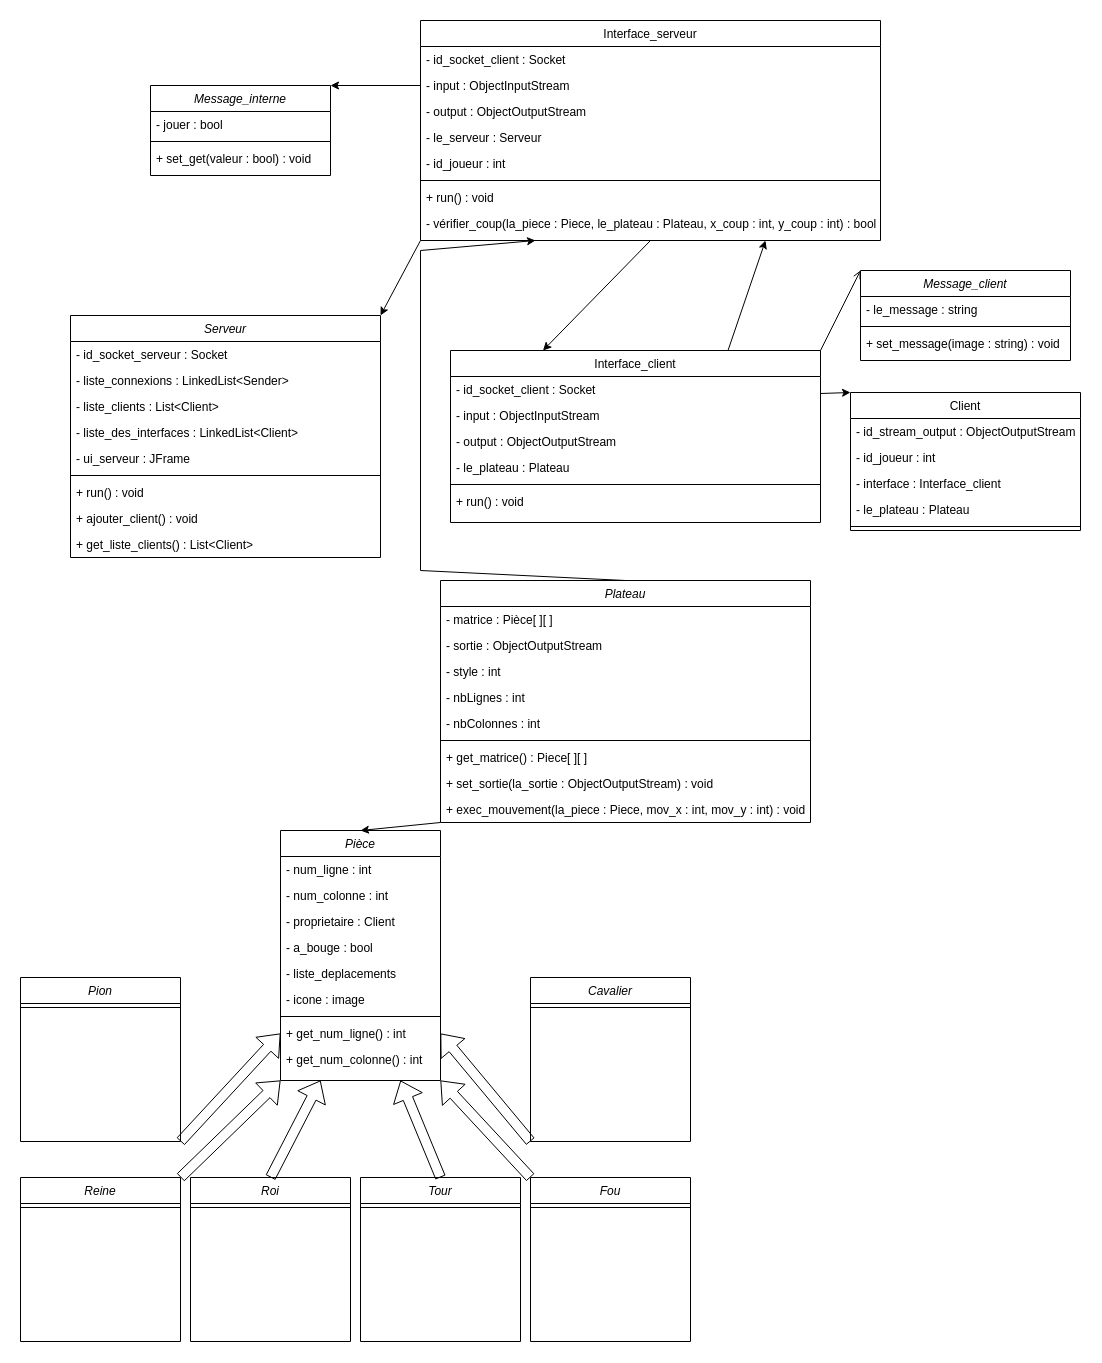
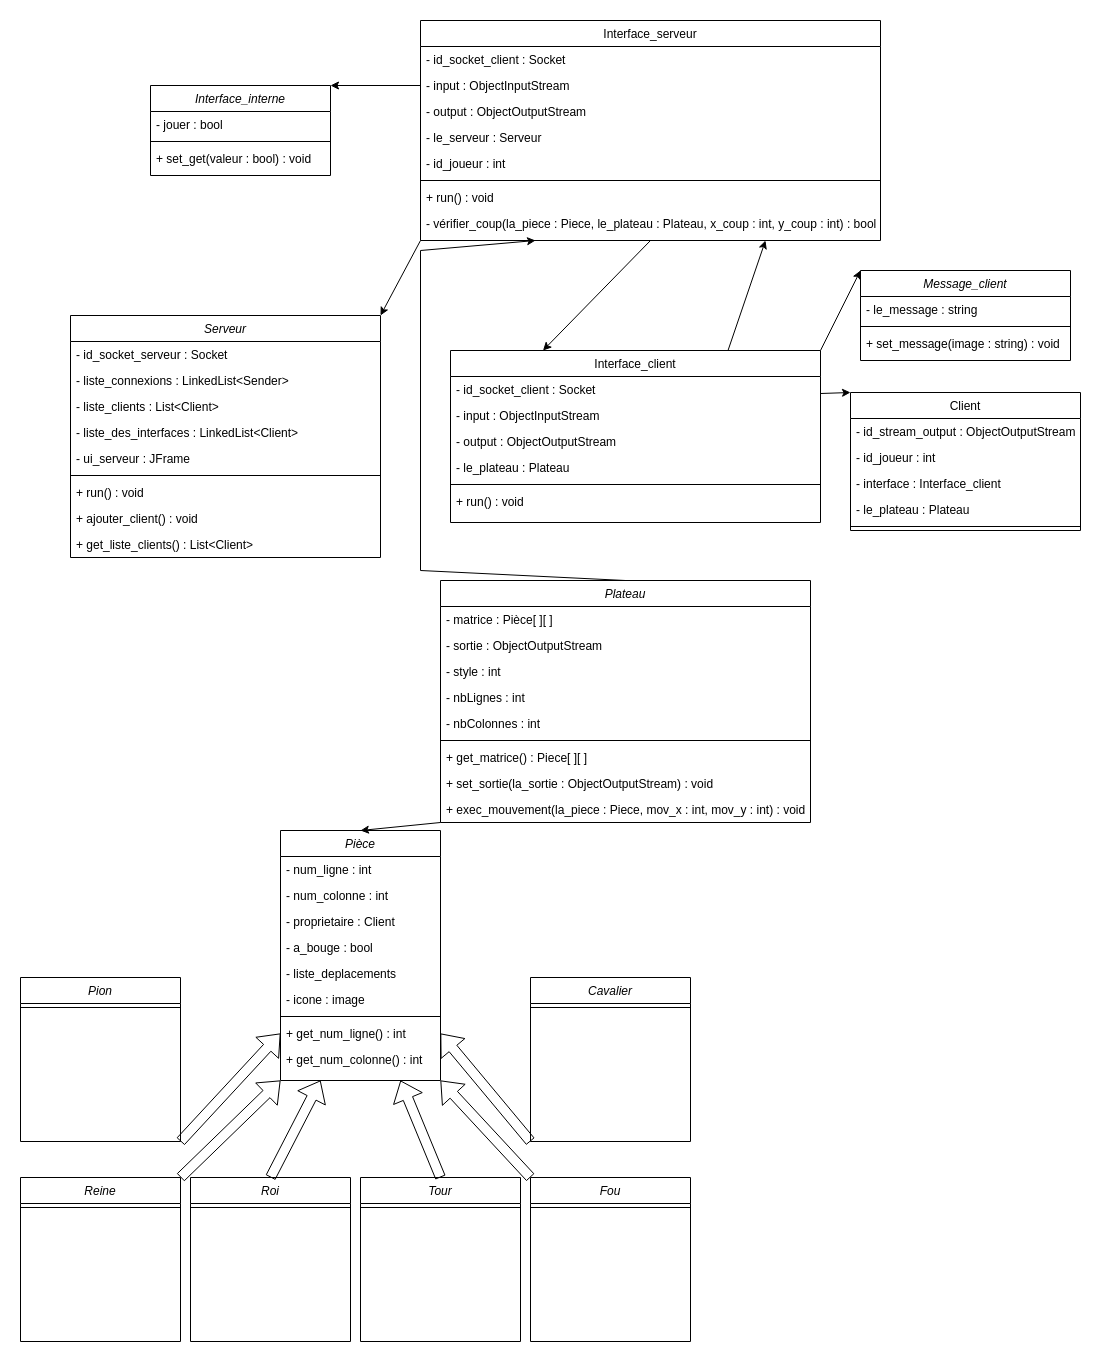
(240, 99) -> (240, 99)
(858, 276) -> (857, 278)
